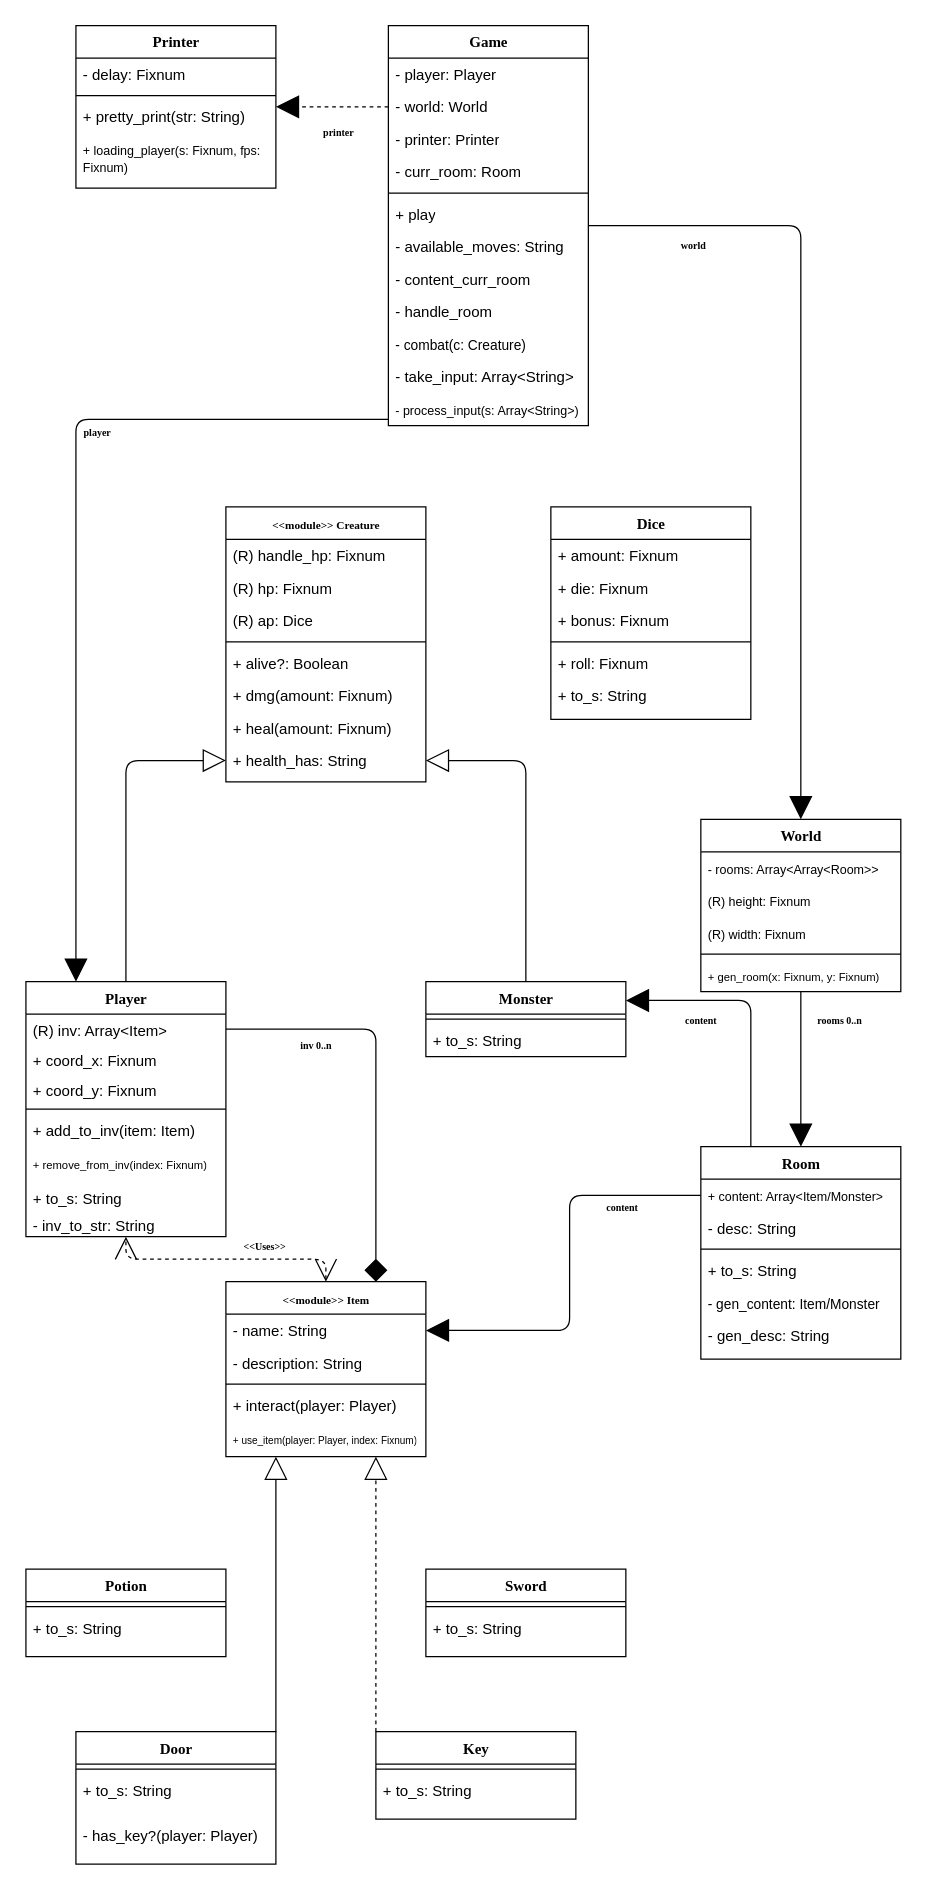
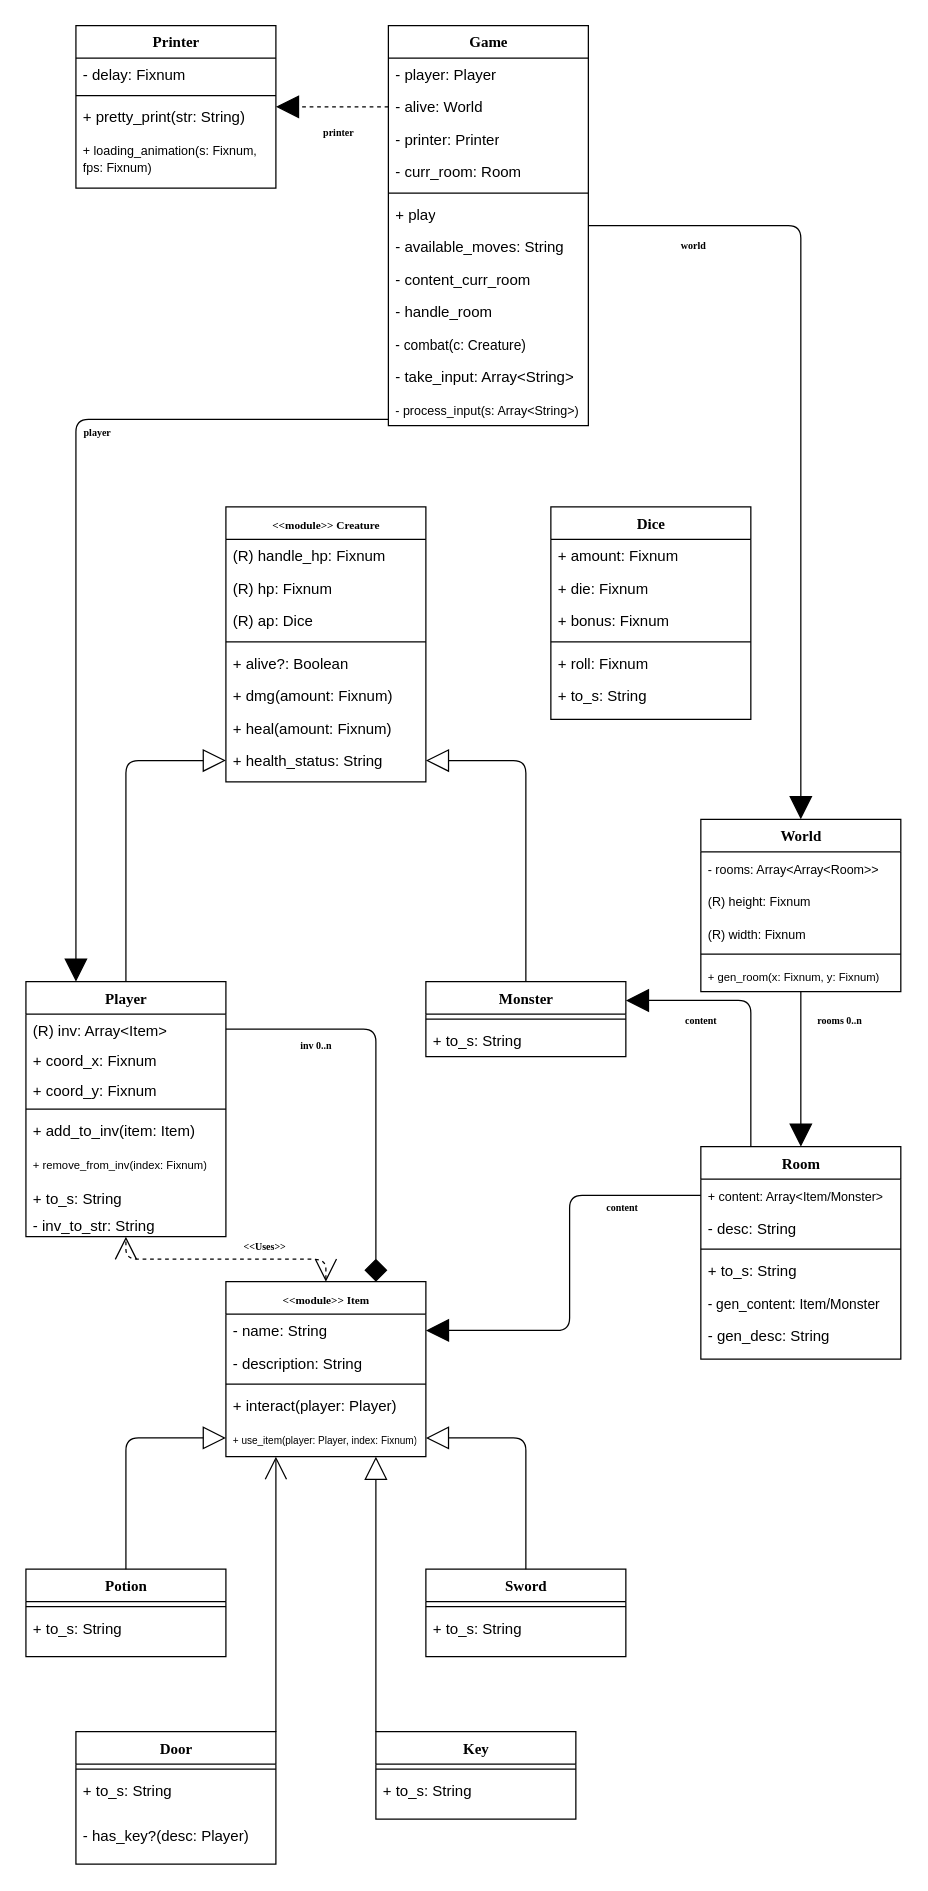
(445, 108) -> (443, 108)
(177, 160) -> (177, 160)
(307, 762) -> (320, 762)
none -> (126, 1470)
none -> (526, 1470)
(276, 1481) -> (276, 1471)
(376, 1606) -> (376, 1606)
(177, 1846) -> (176, 1837)
